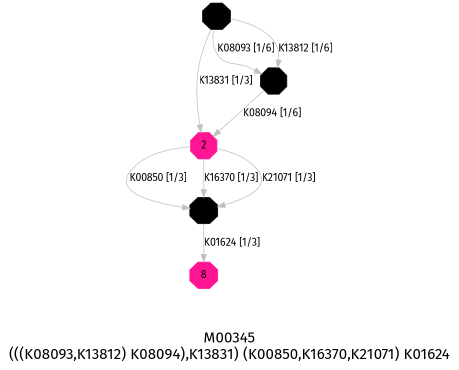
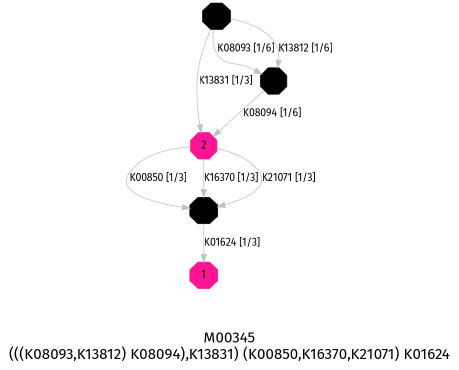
(204, 275) -> (204, 275)
